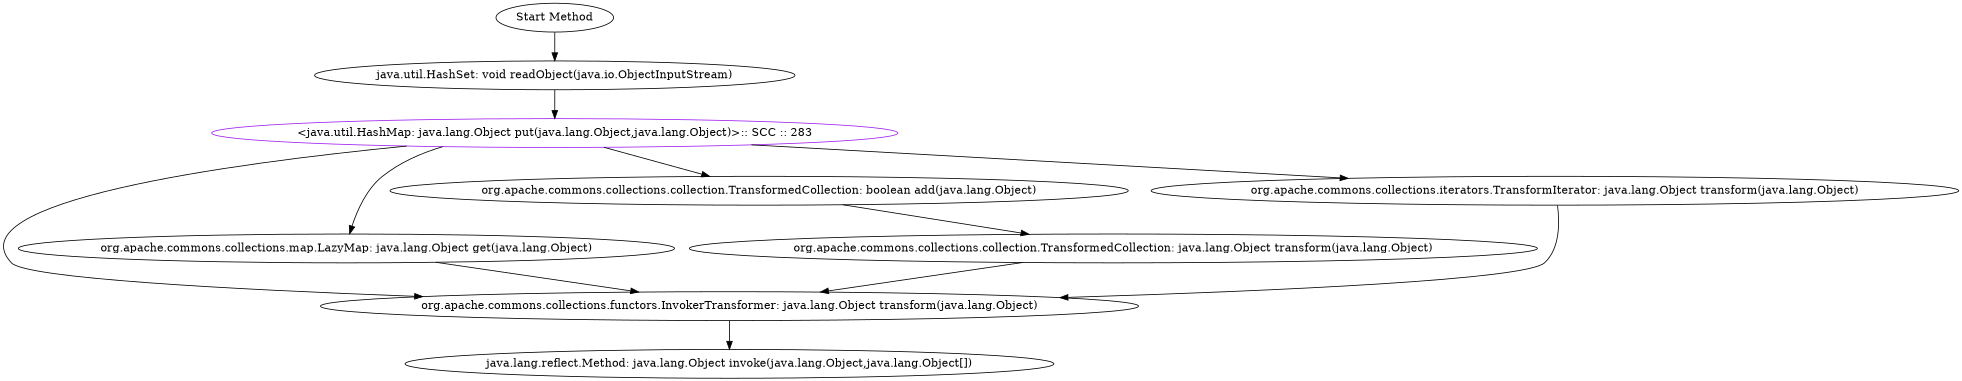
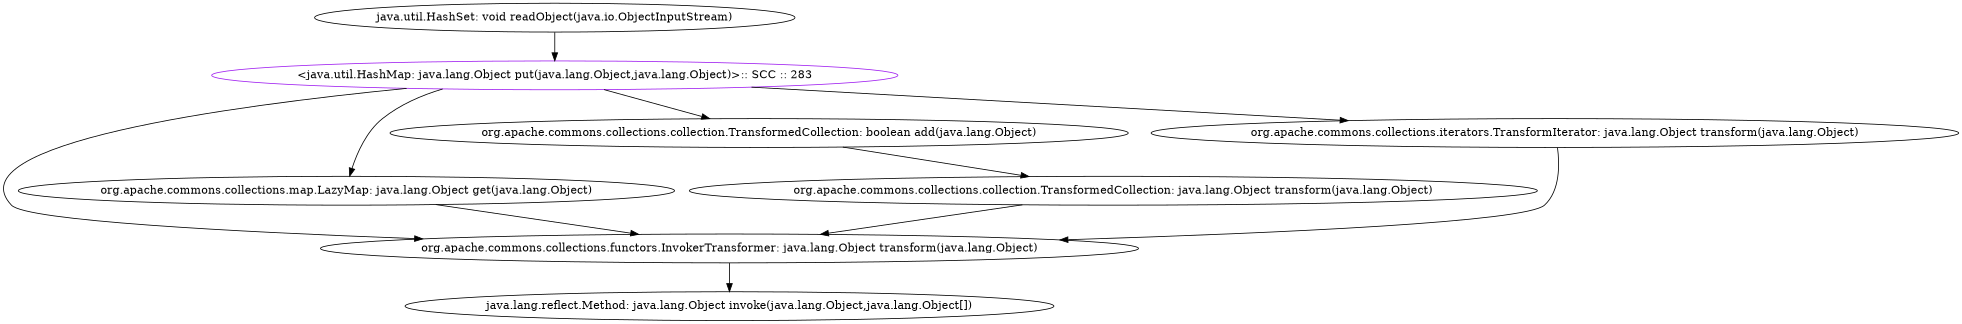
(555, 18) -> none
